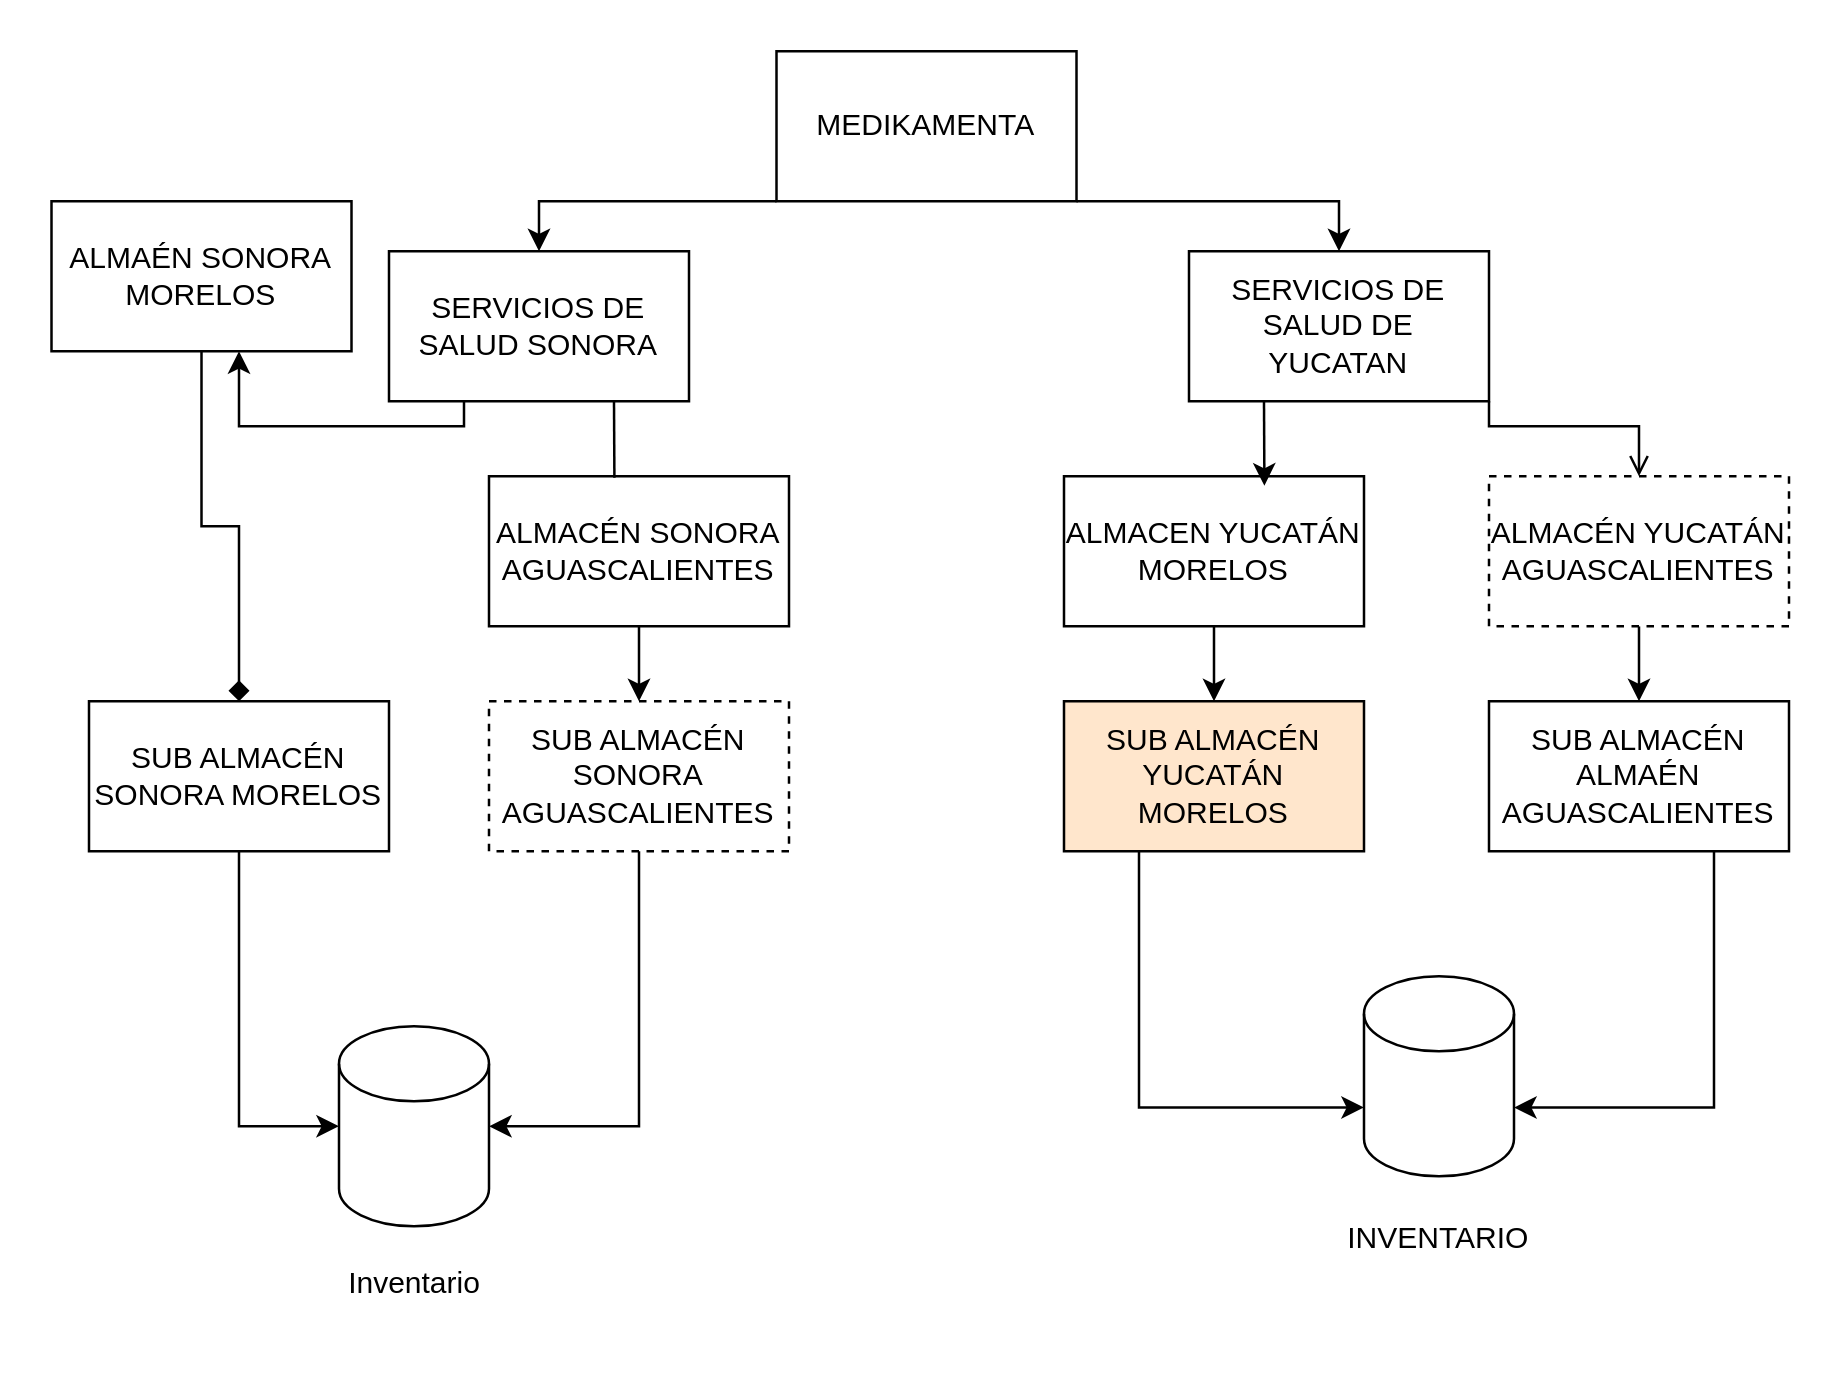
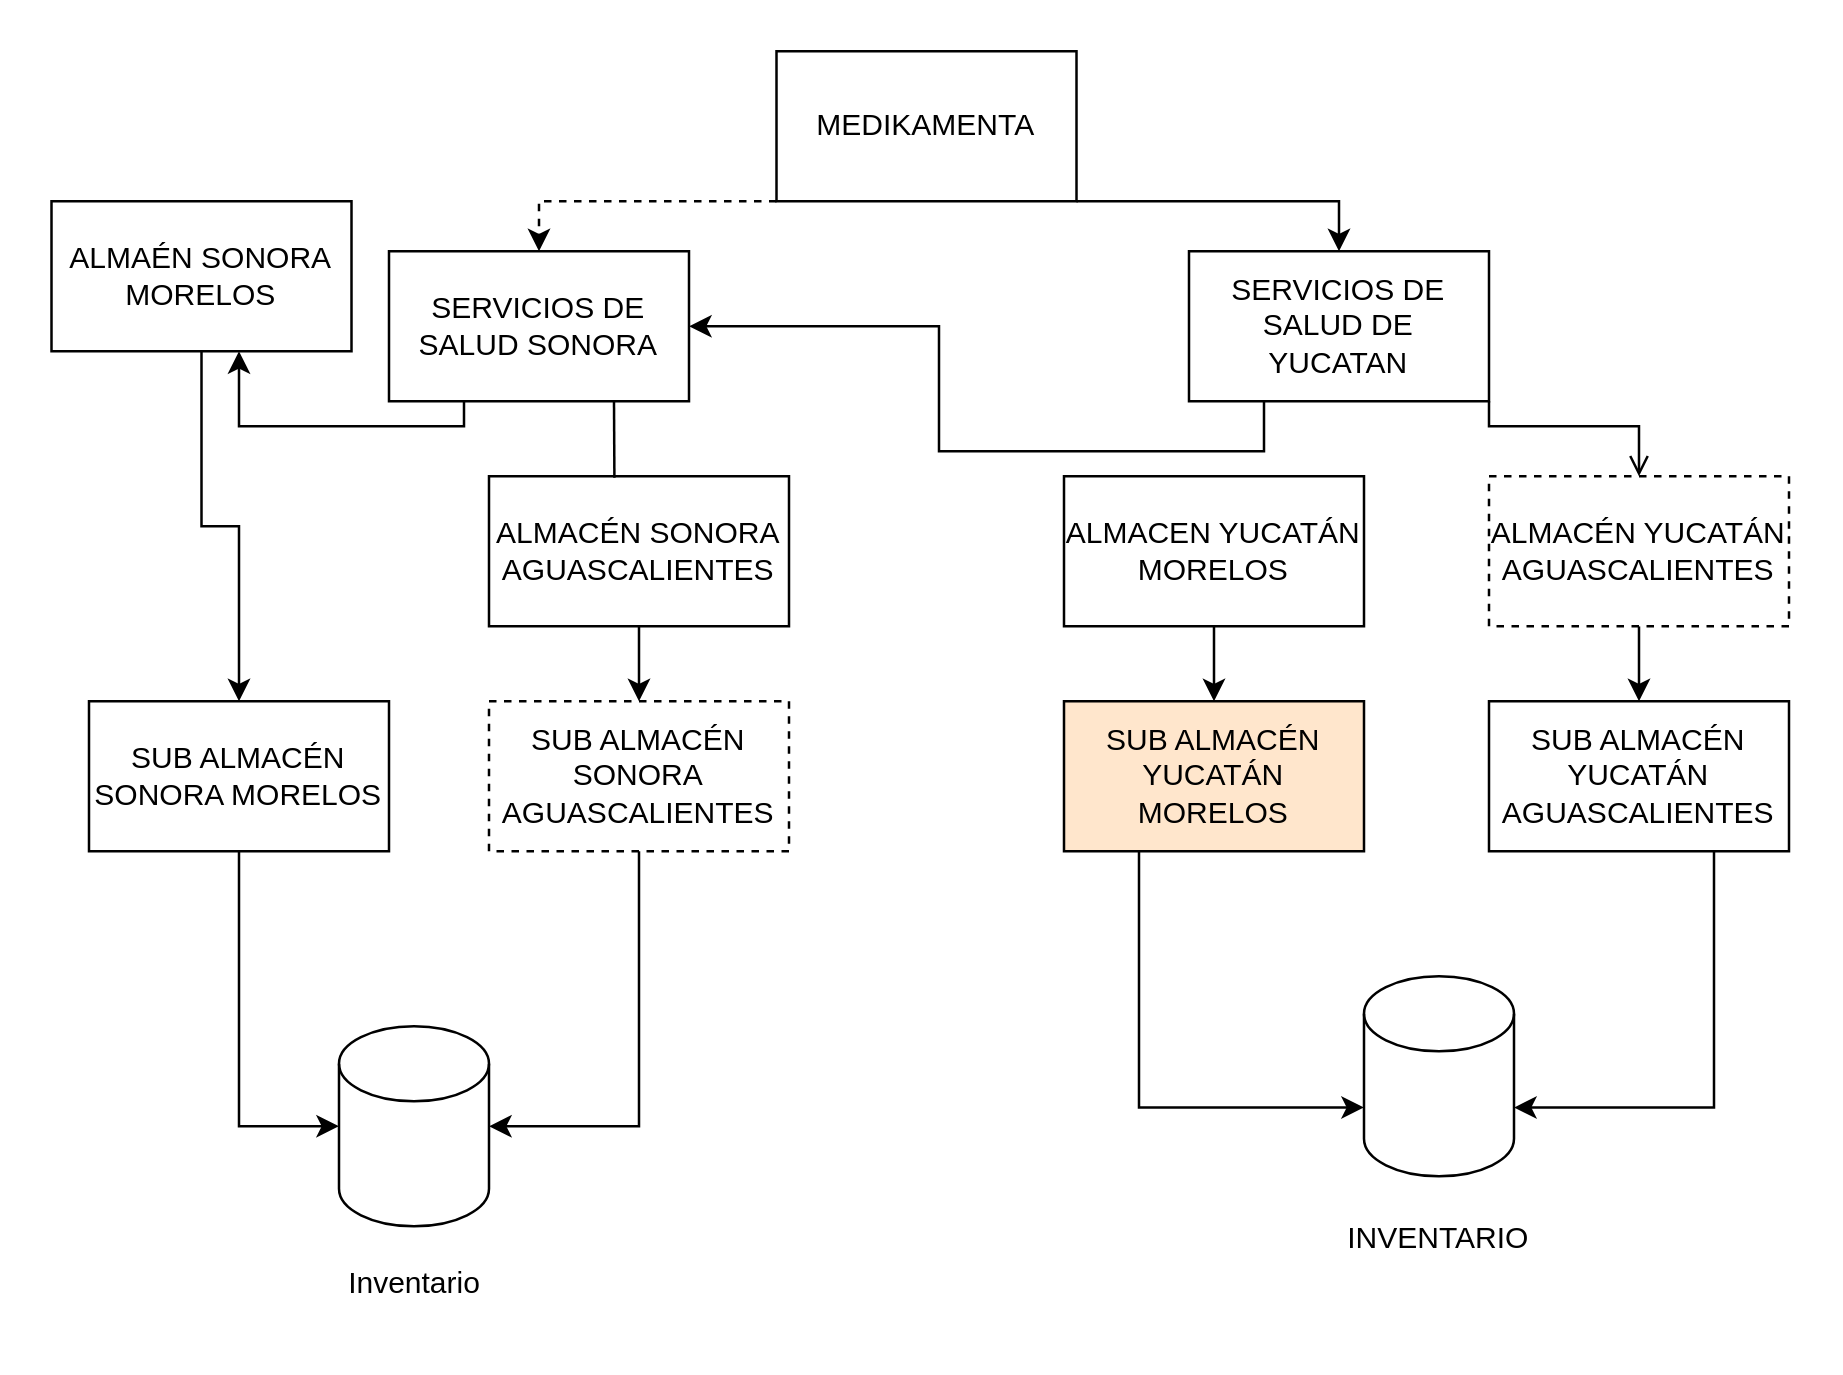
(640, 201) -> (640, 201)
(1264, 459) -> (939, 436)
(239, 681) -> (239, 682)
(1639, 776) -> (1639, 776)
